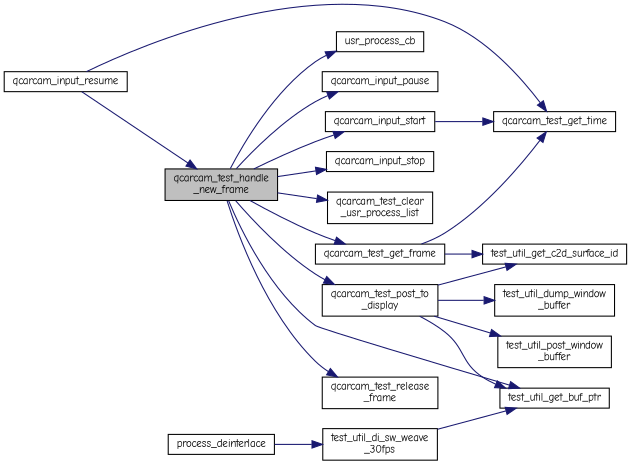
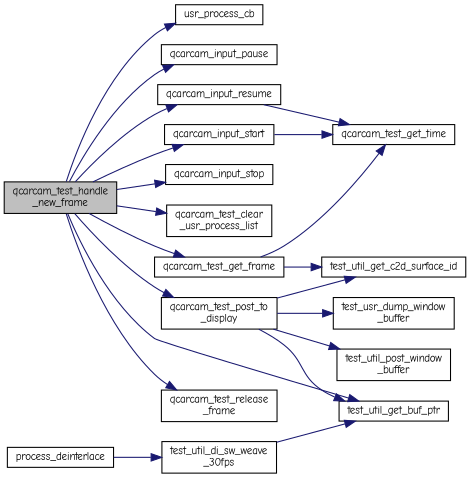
(135, 127) -> (118, 141)
(555, 300) -> (394, 313)
